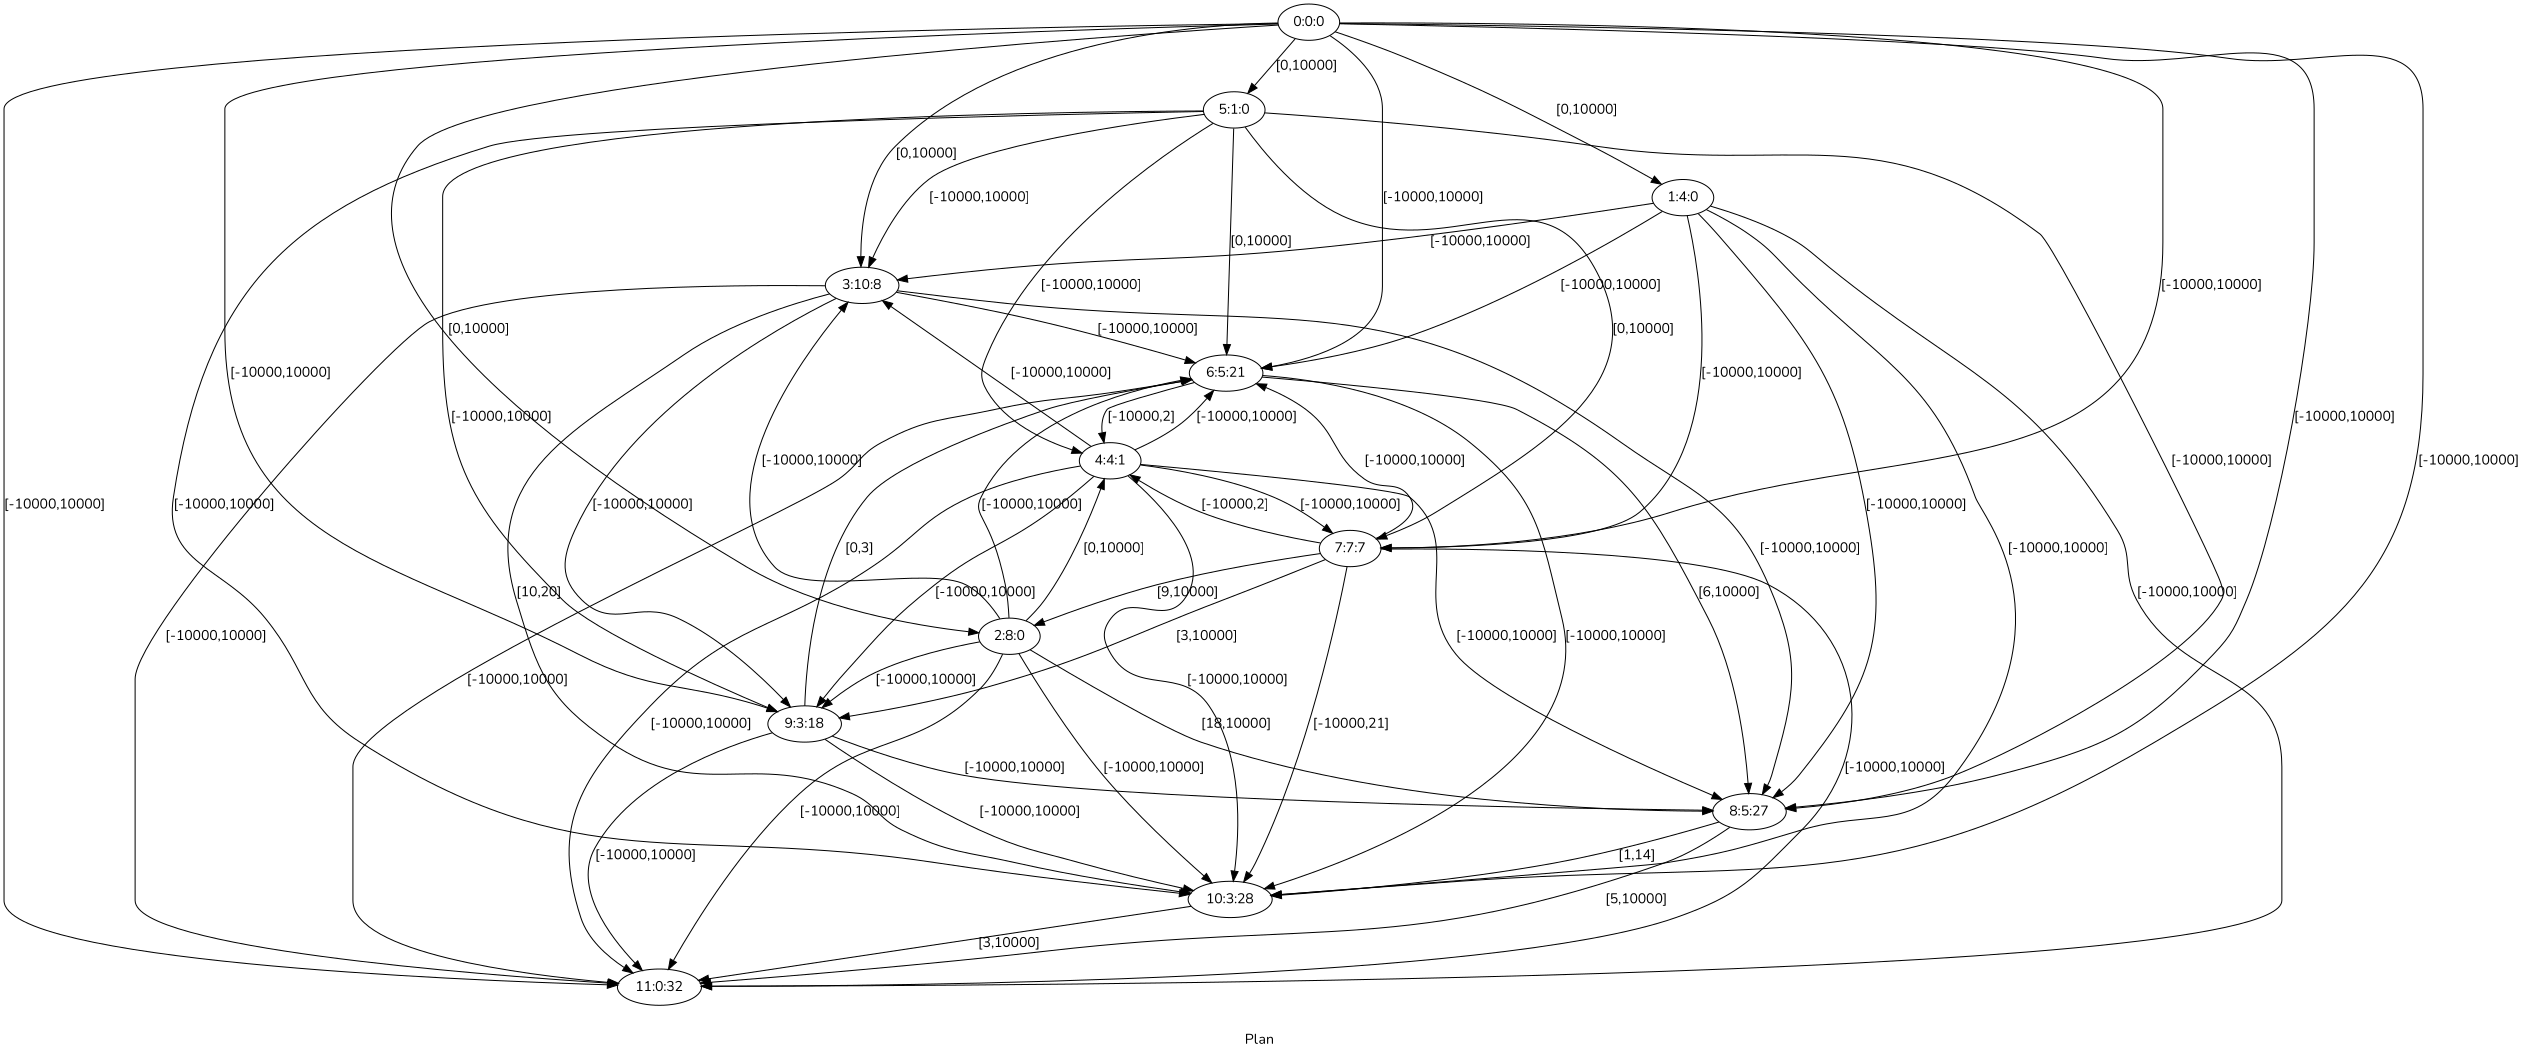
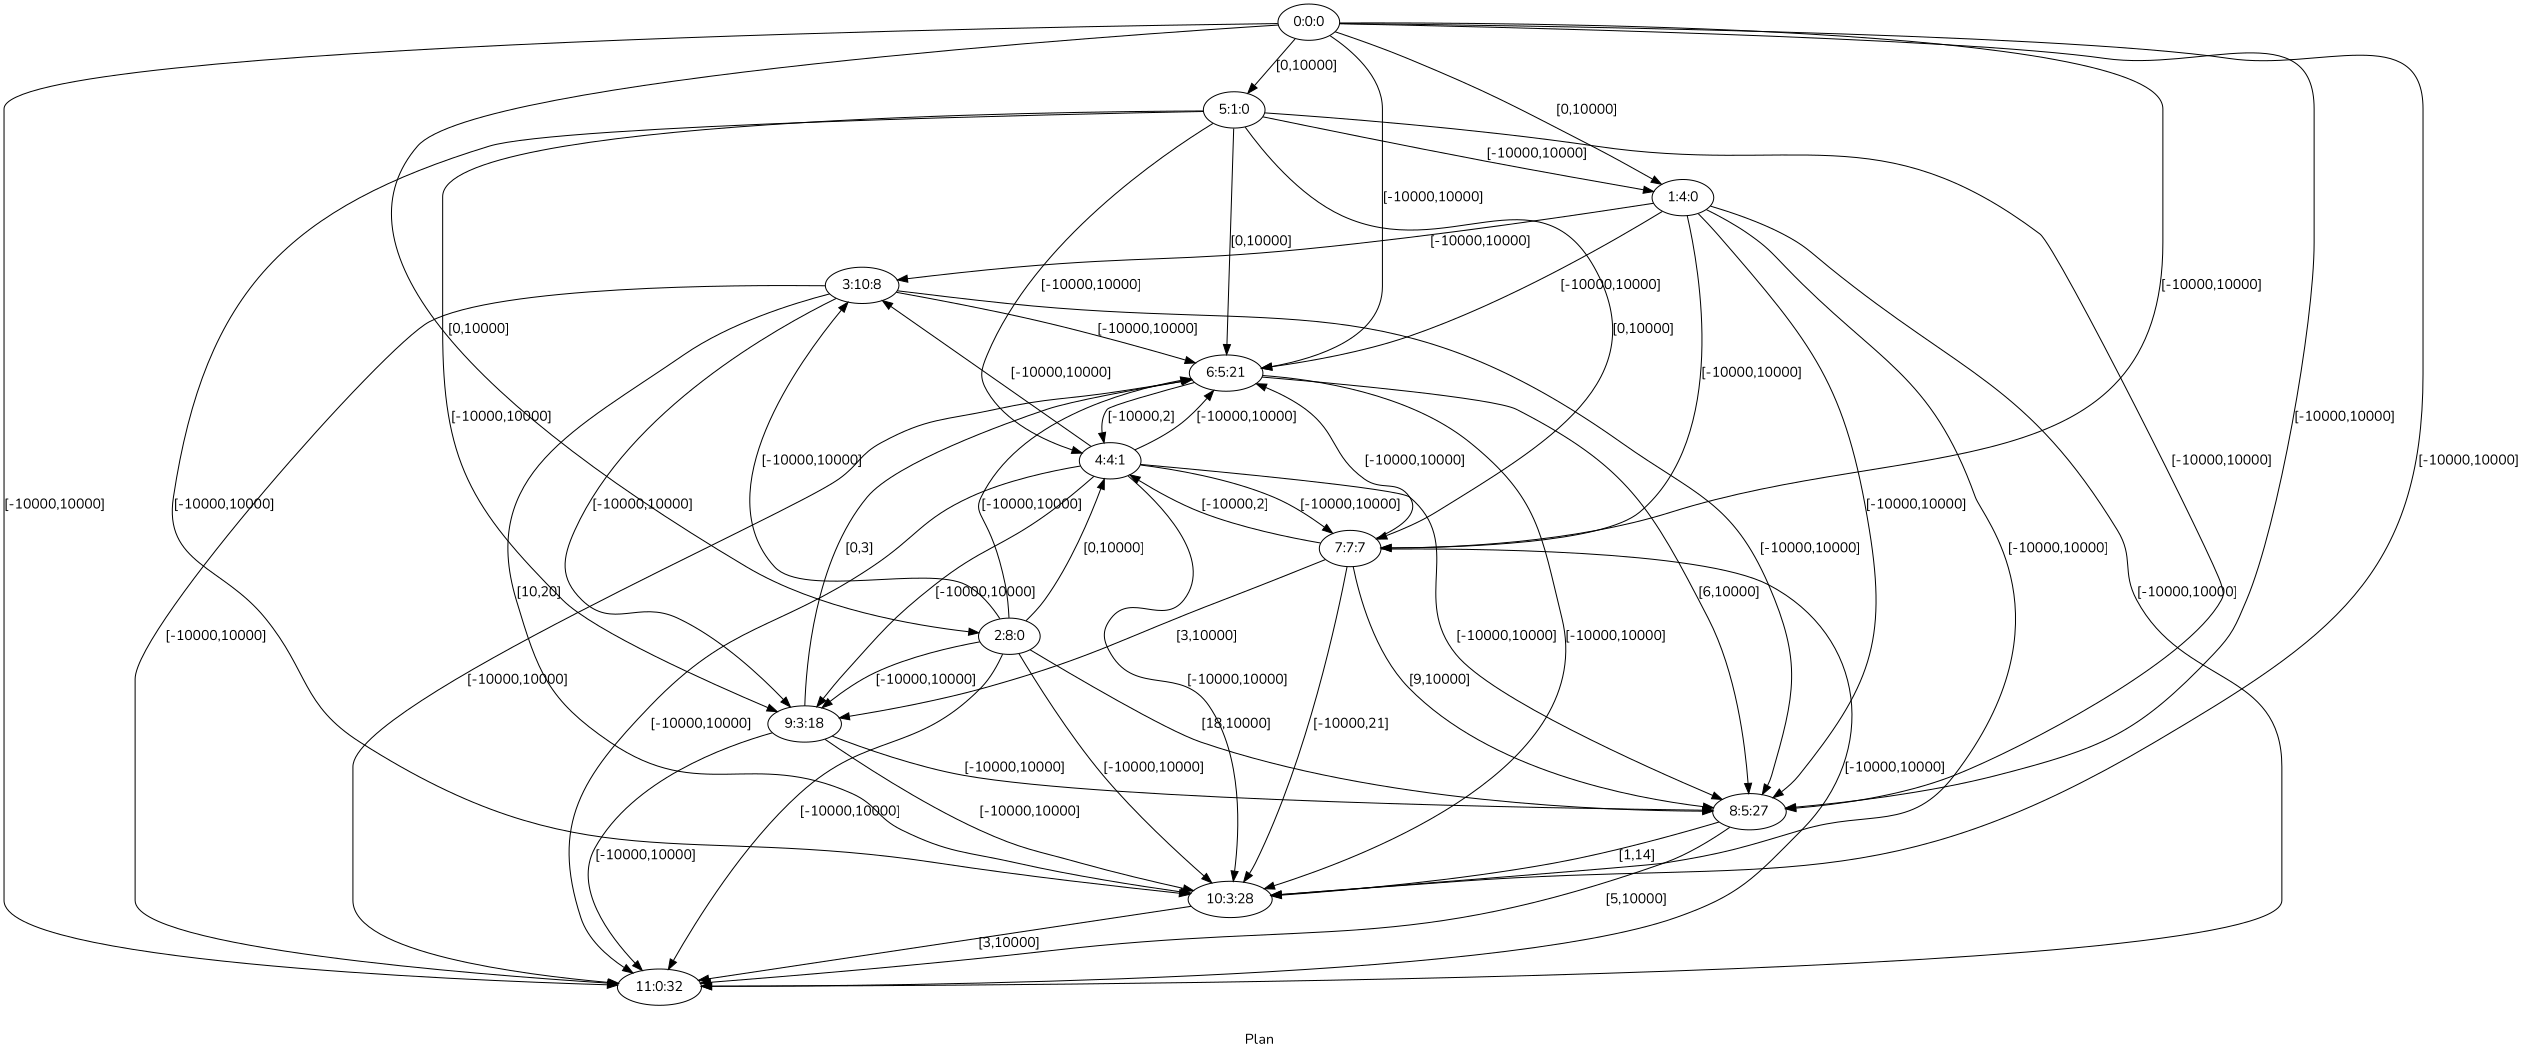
(1019, 70) -> none
(283, 87) -> none
(1016, 147) -> (1453, 155)
(1180, 579) -> (1485, 743)
